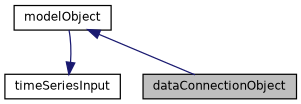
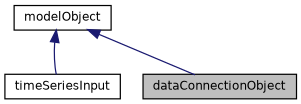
(71, 46) -> (54, 58)
